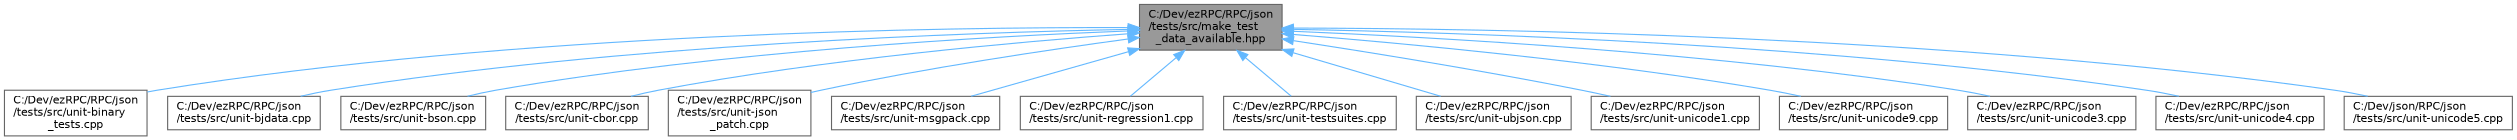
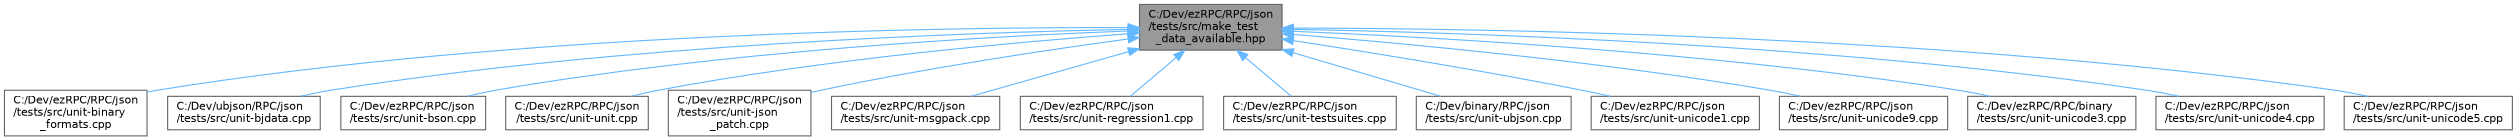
(76, 113) -> (76, 113)
(244, 113) -> (244, 113)
(577, 113) -> (577, 113)
(1494, 113) -> (1494, 113)
(2052, 113) -> (2052, 113)
(2428, 113) -> (2428, 113)
